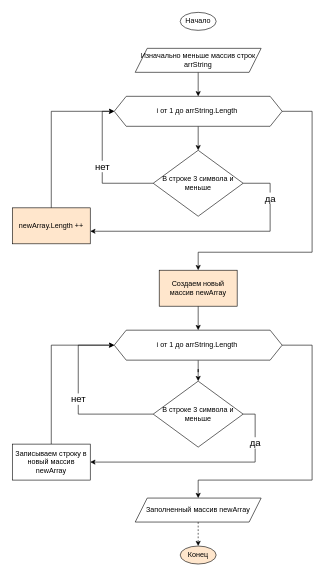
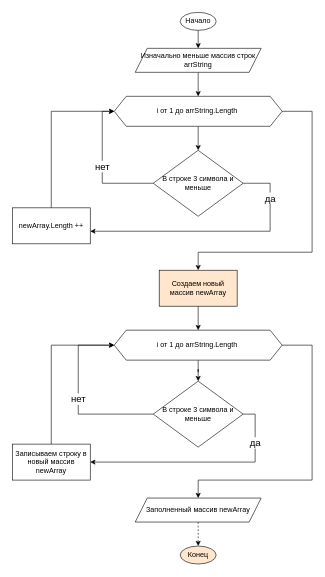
none -> (198, 42)
(51, 226) -> (51, 226)
